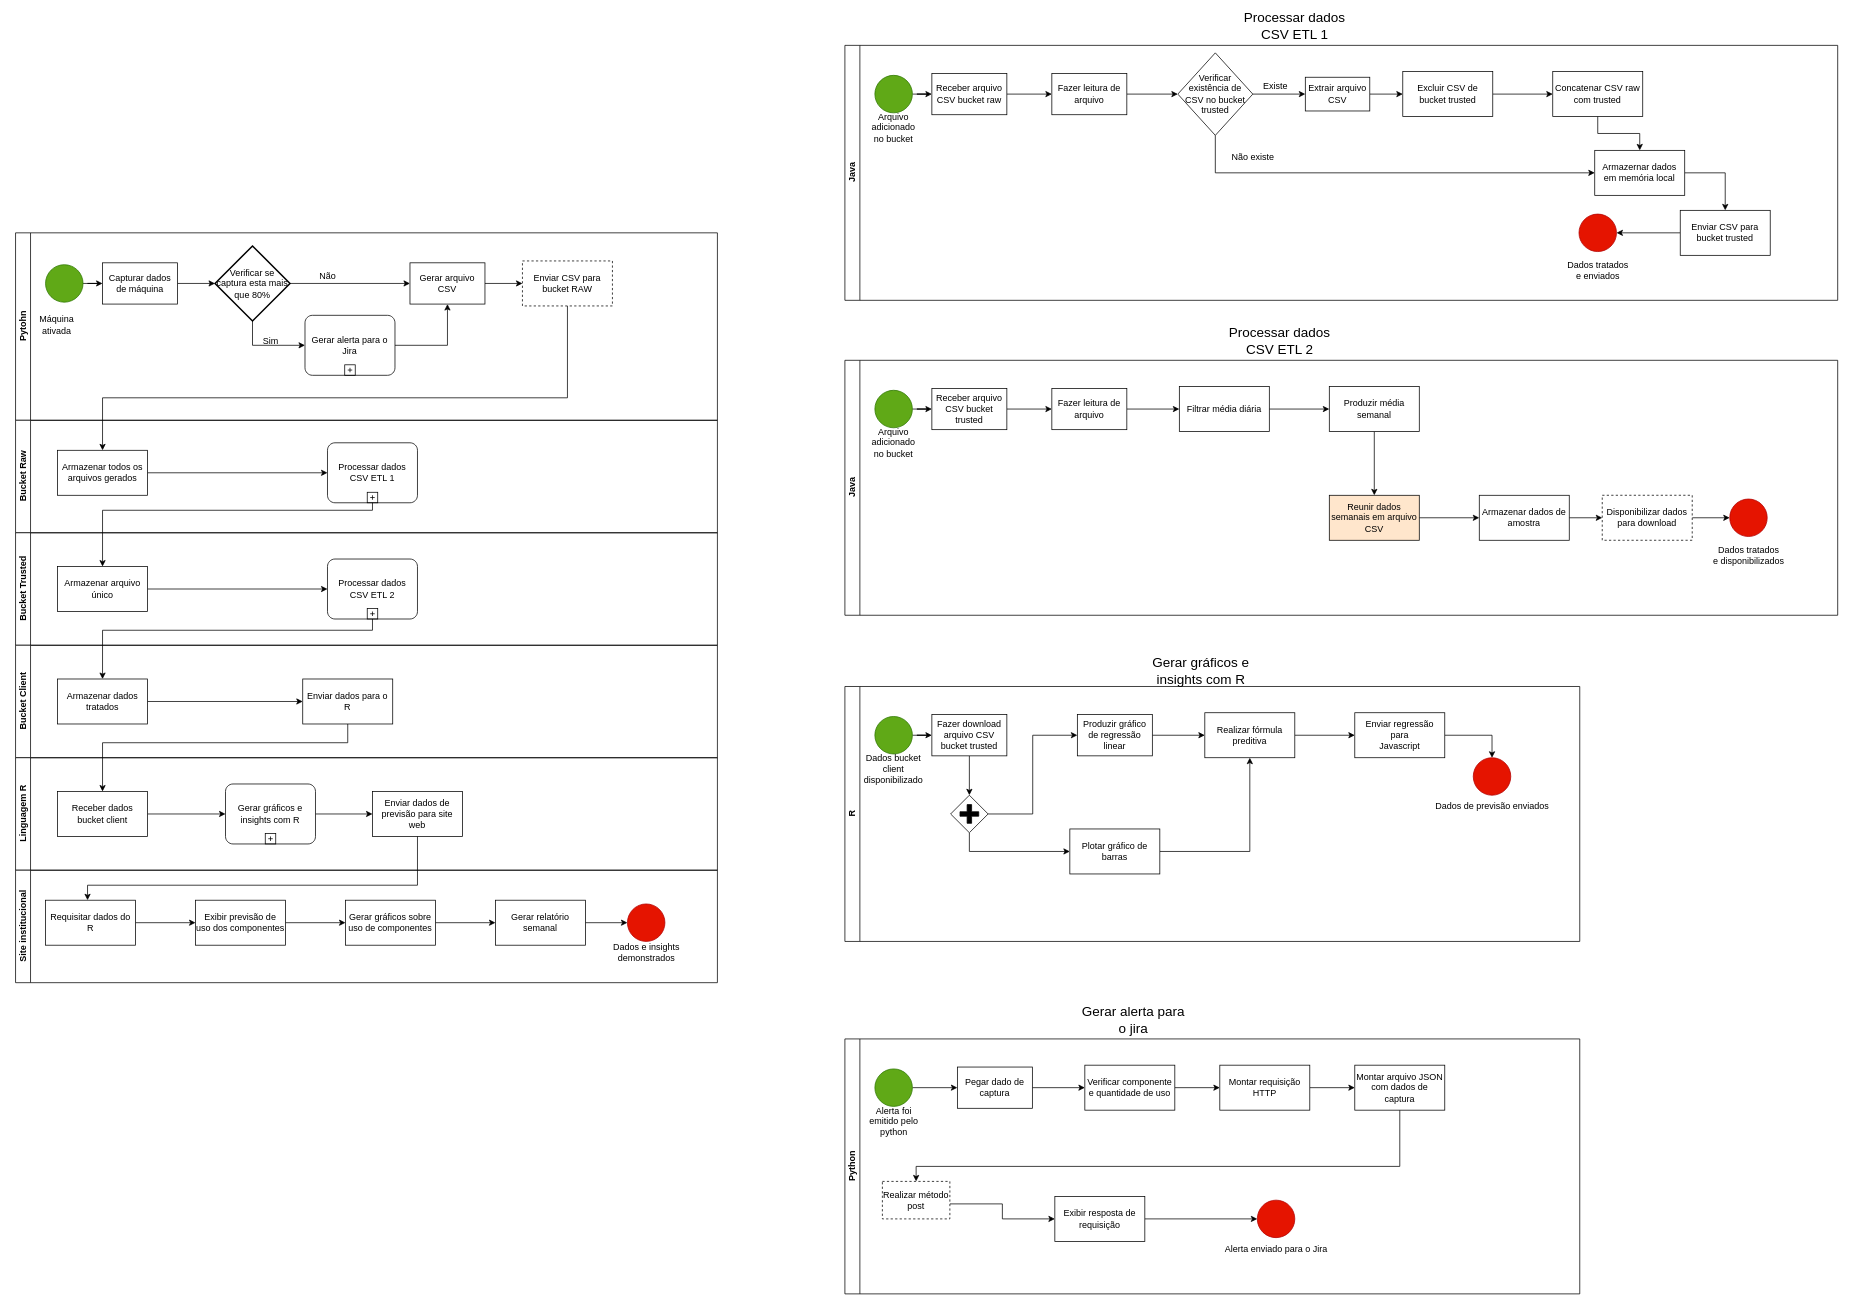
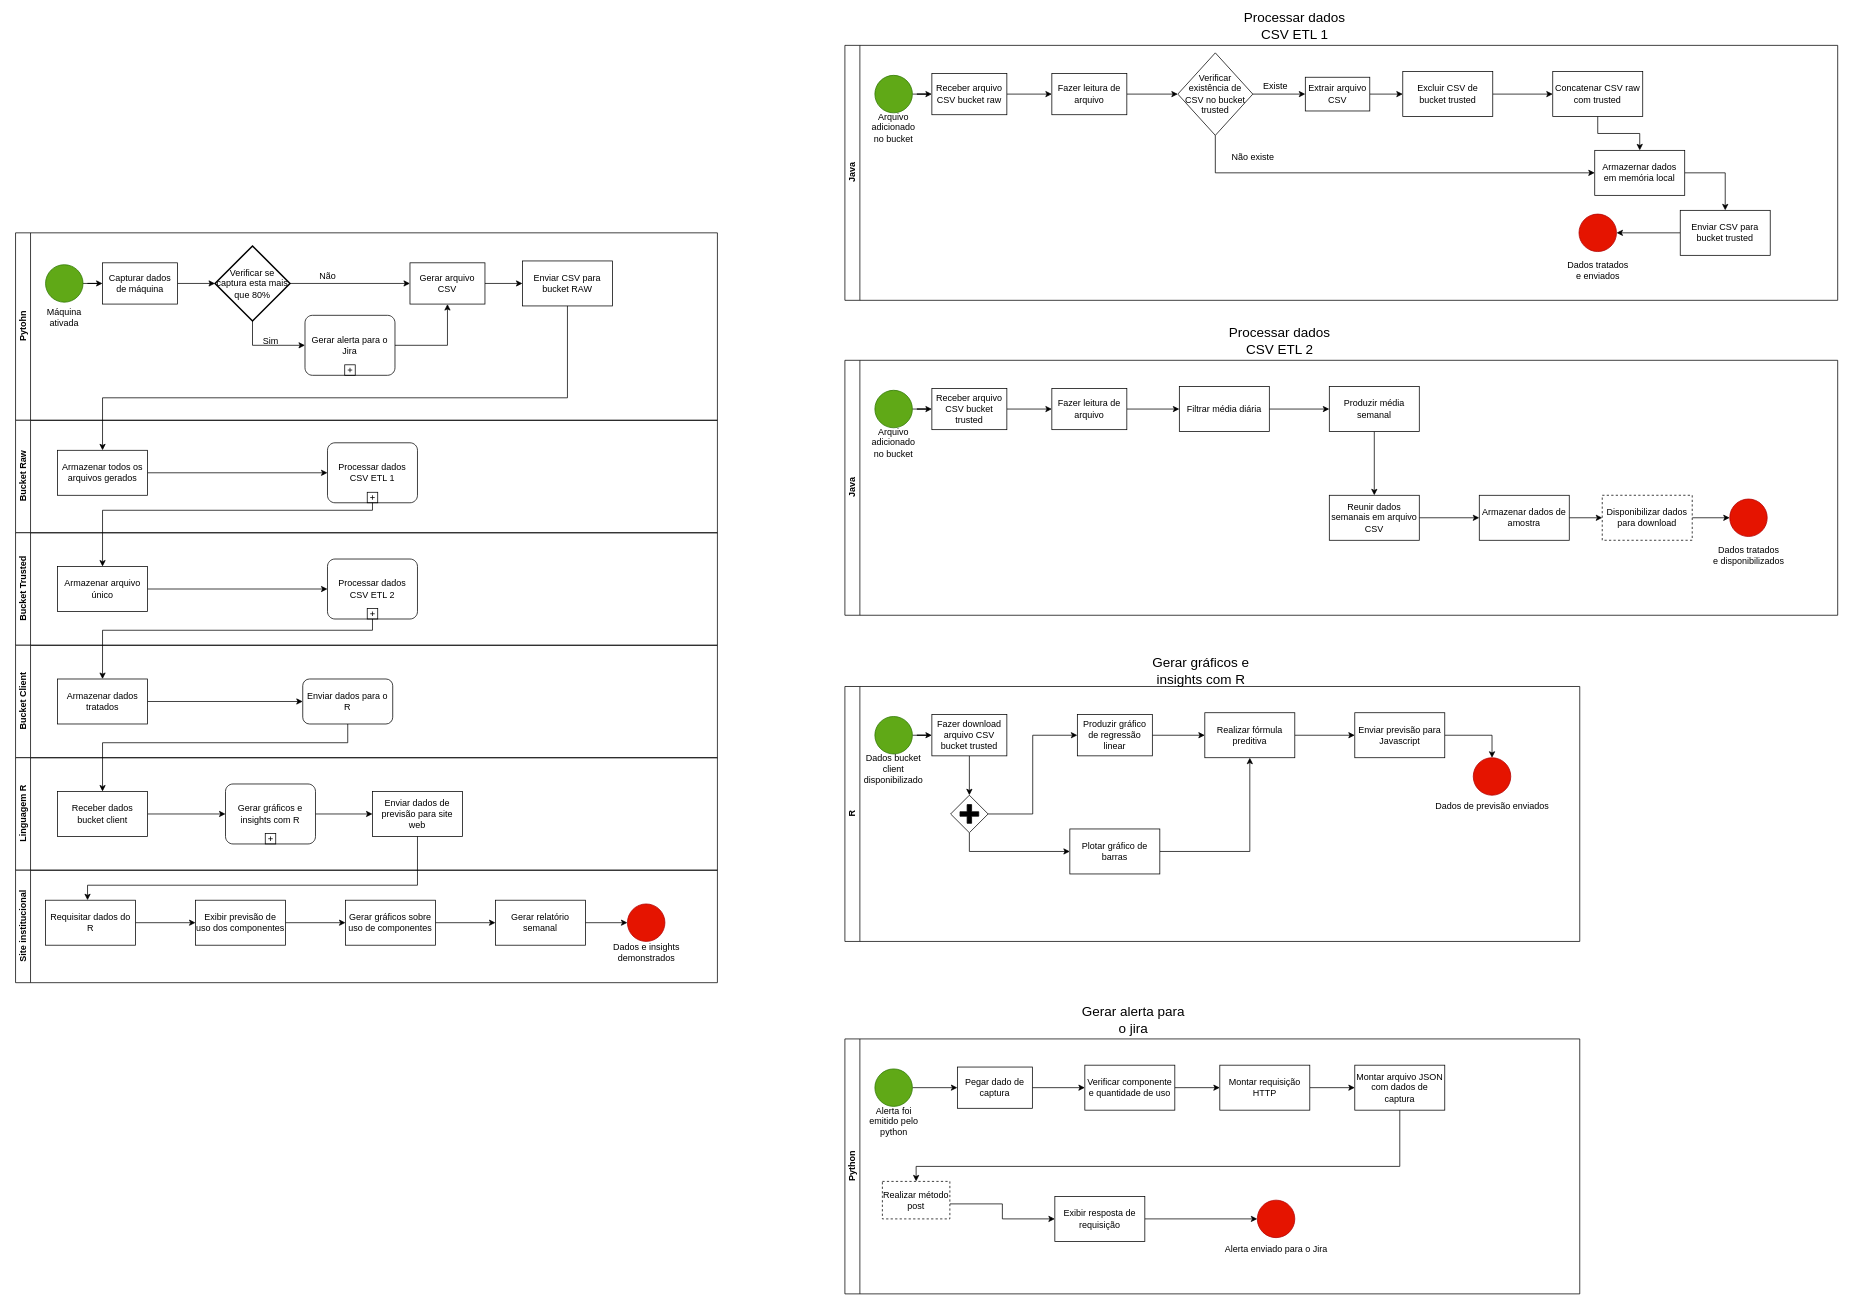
(567, 284) -> (567, 284)
(57, 325) -> (64, 317)
(1374, 518) -> (1374, 518)
(348, 702) -> (348, 702)
(1400, 735) -> (1400, 735)
